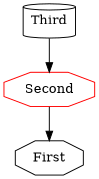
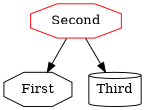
(49, 51) -> (93, 51)
